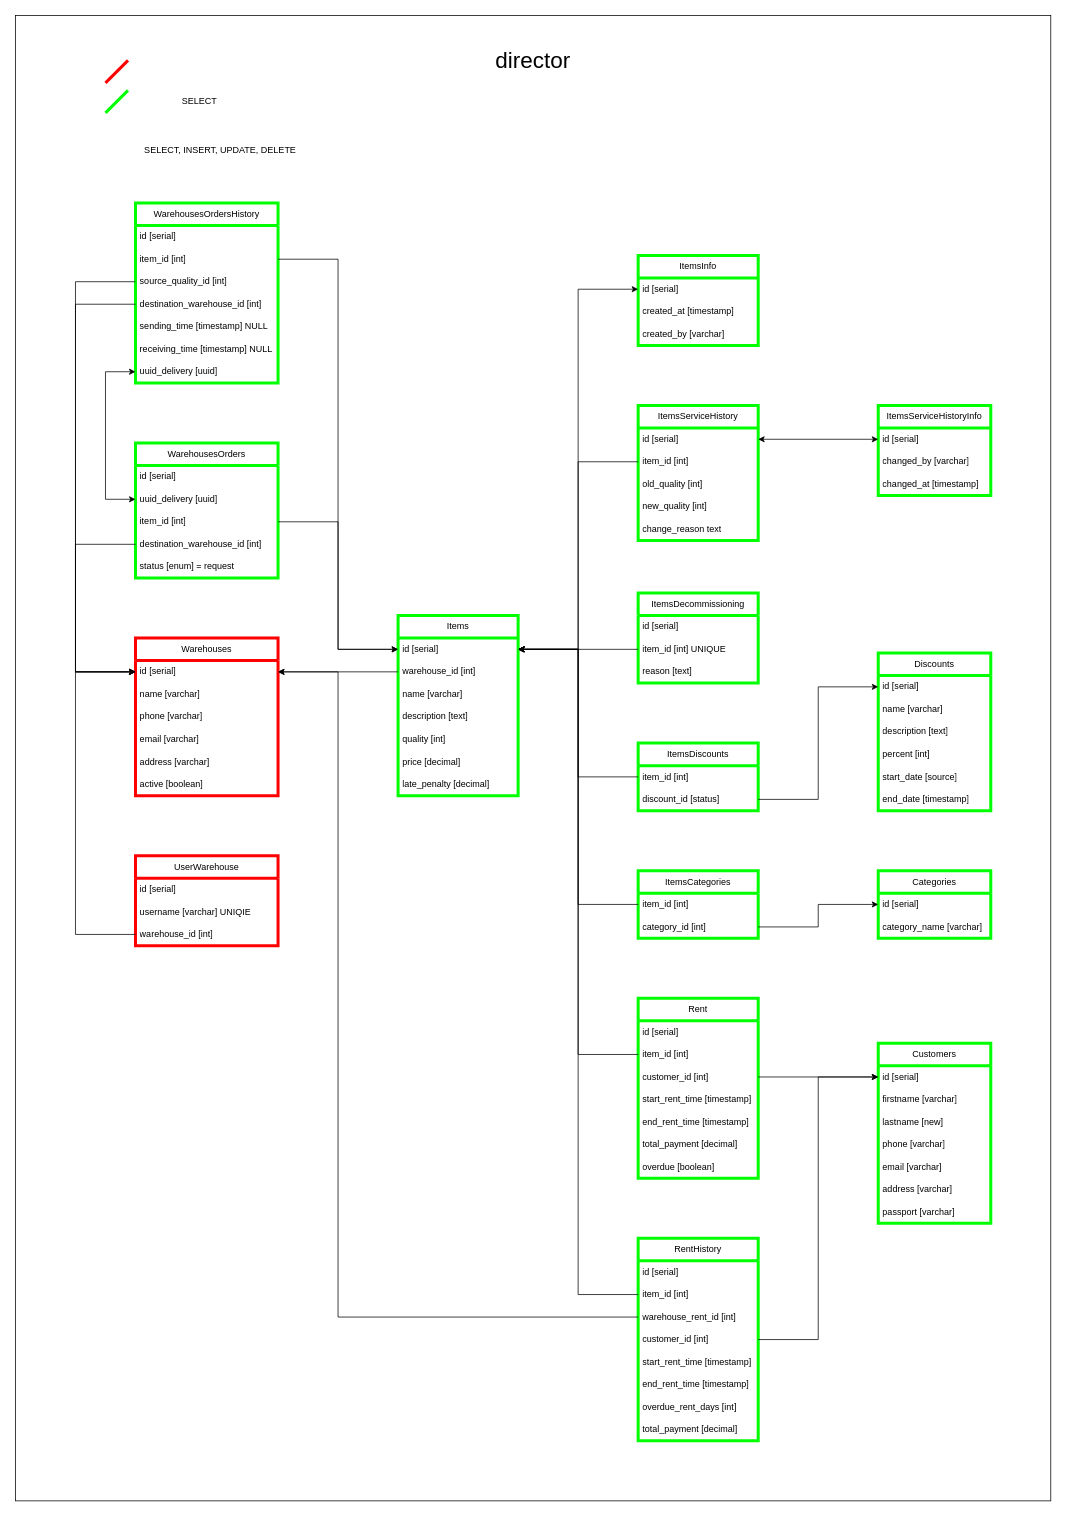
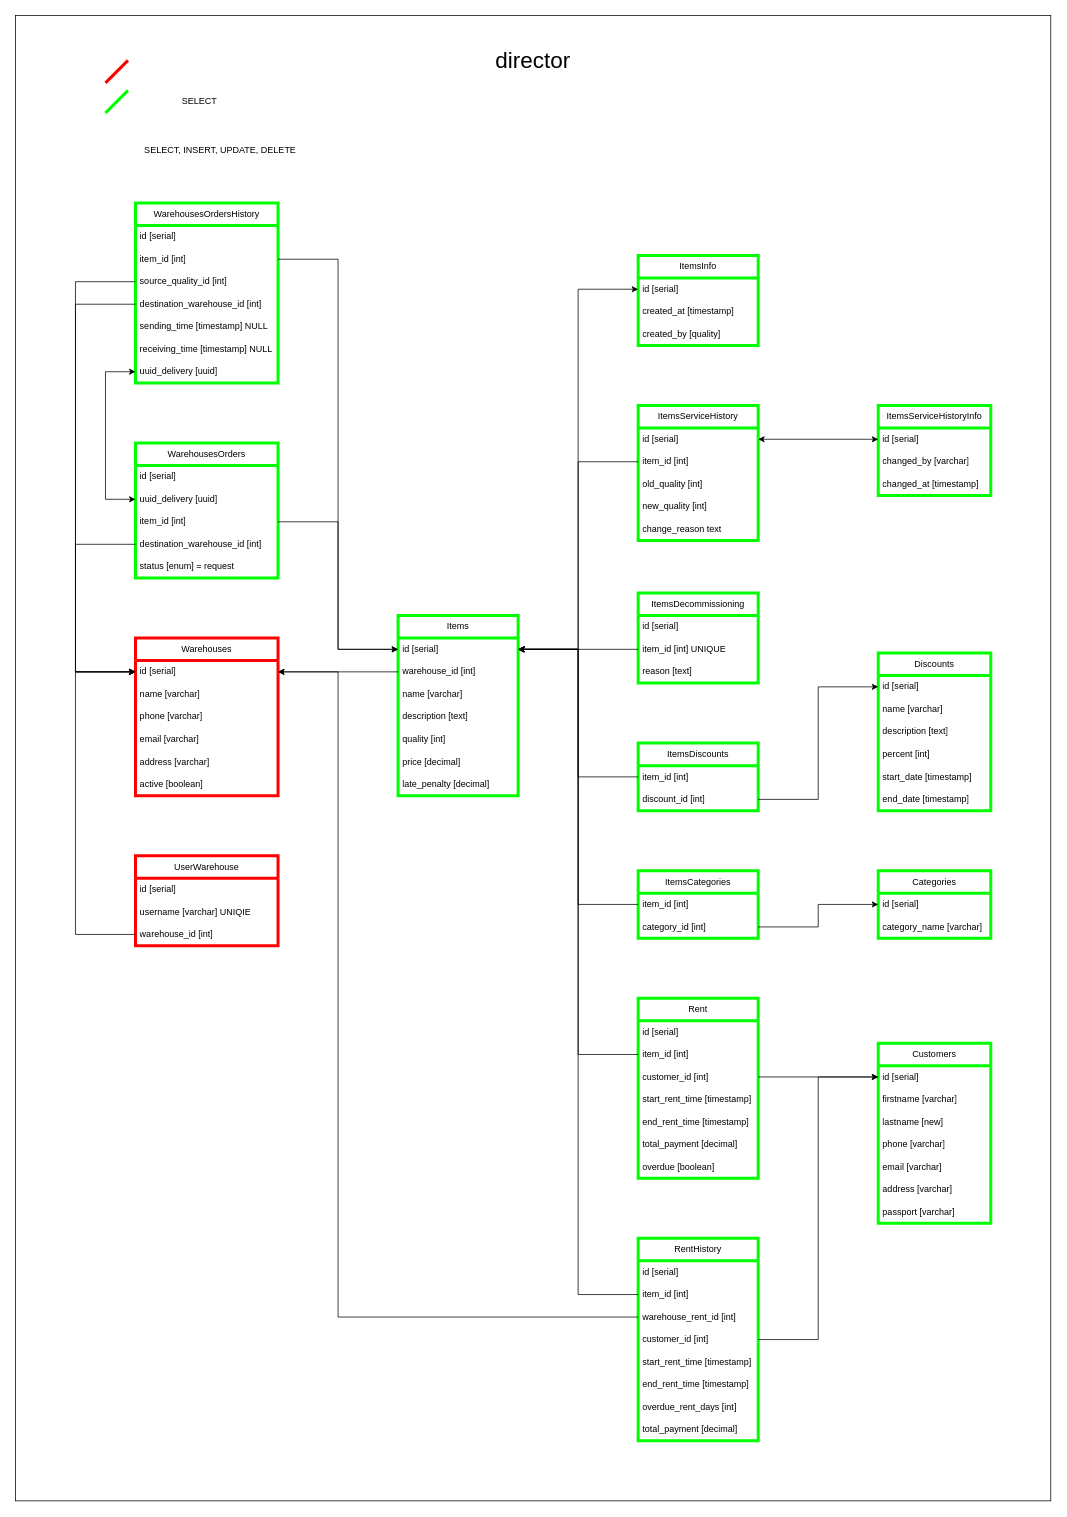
(692, 334) -> (689, 334)
(929, 777) -> (935, 777)
(689, 799) -> (681, 799)
